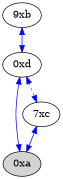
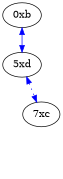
(22, 15) -> (22, 15)
(22, 65) -> (22, 65)
(22, 164) -> none
